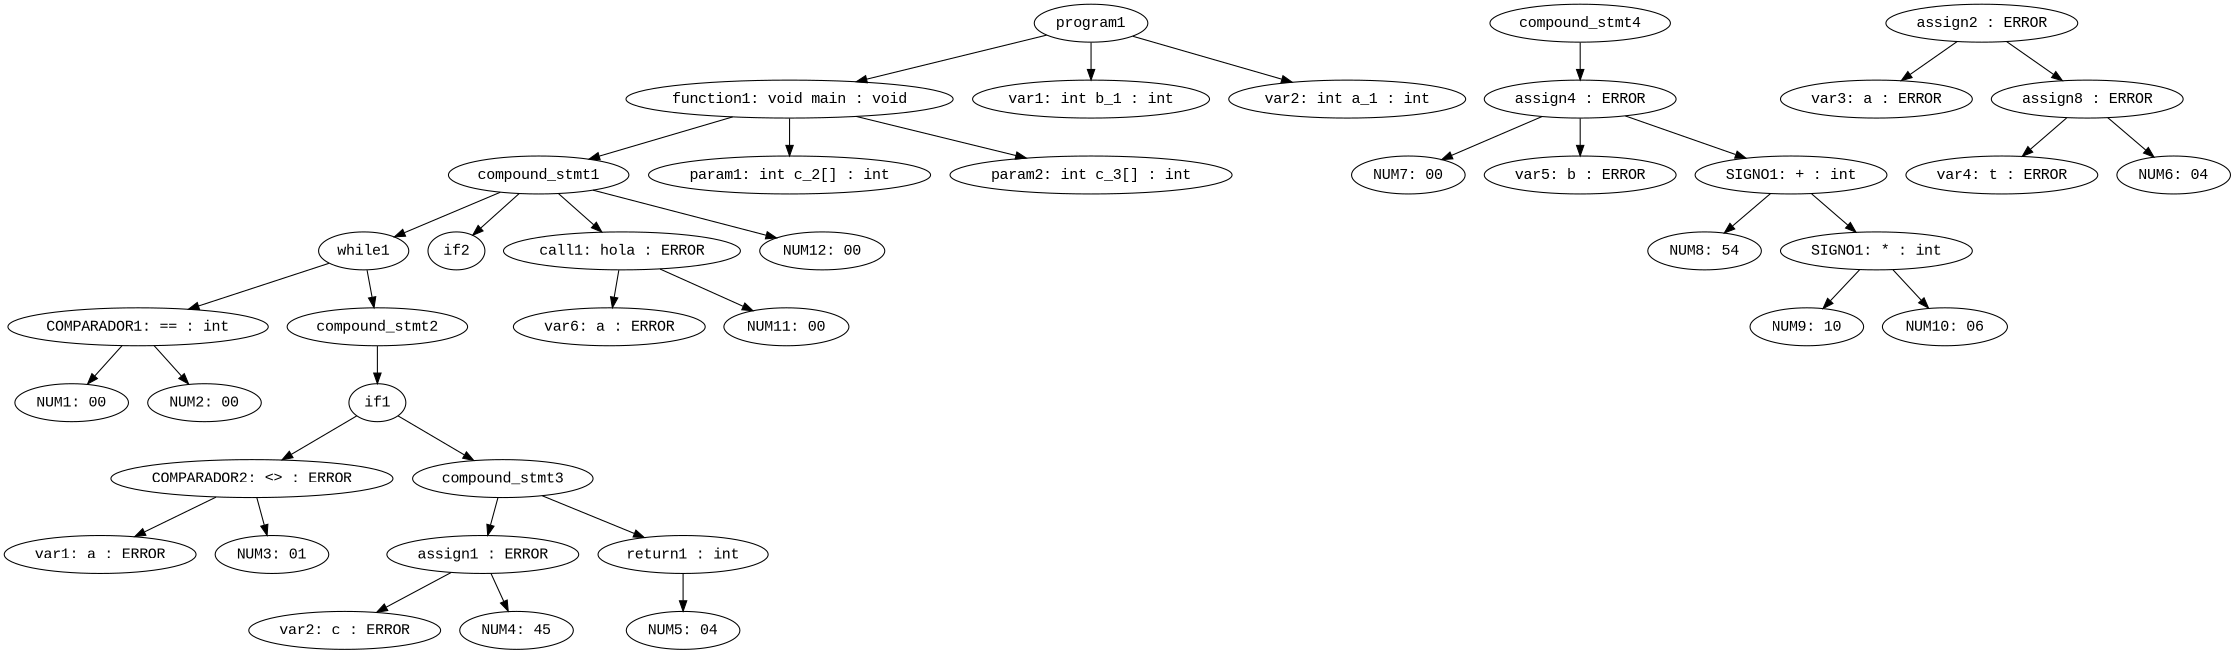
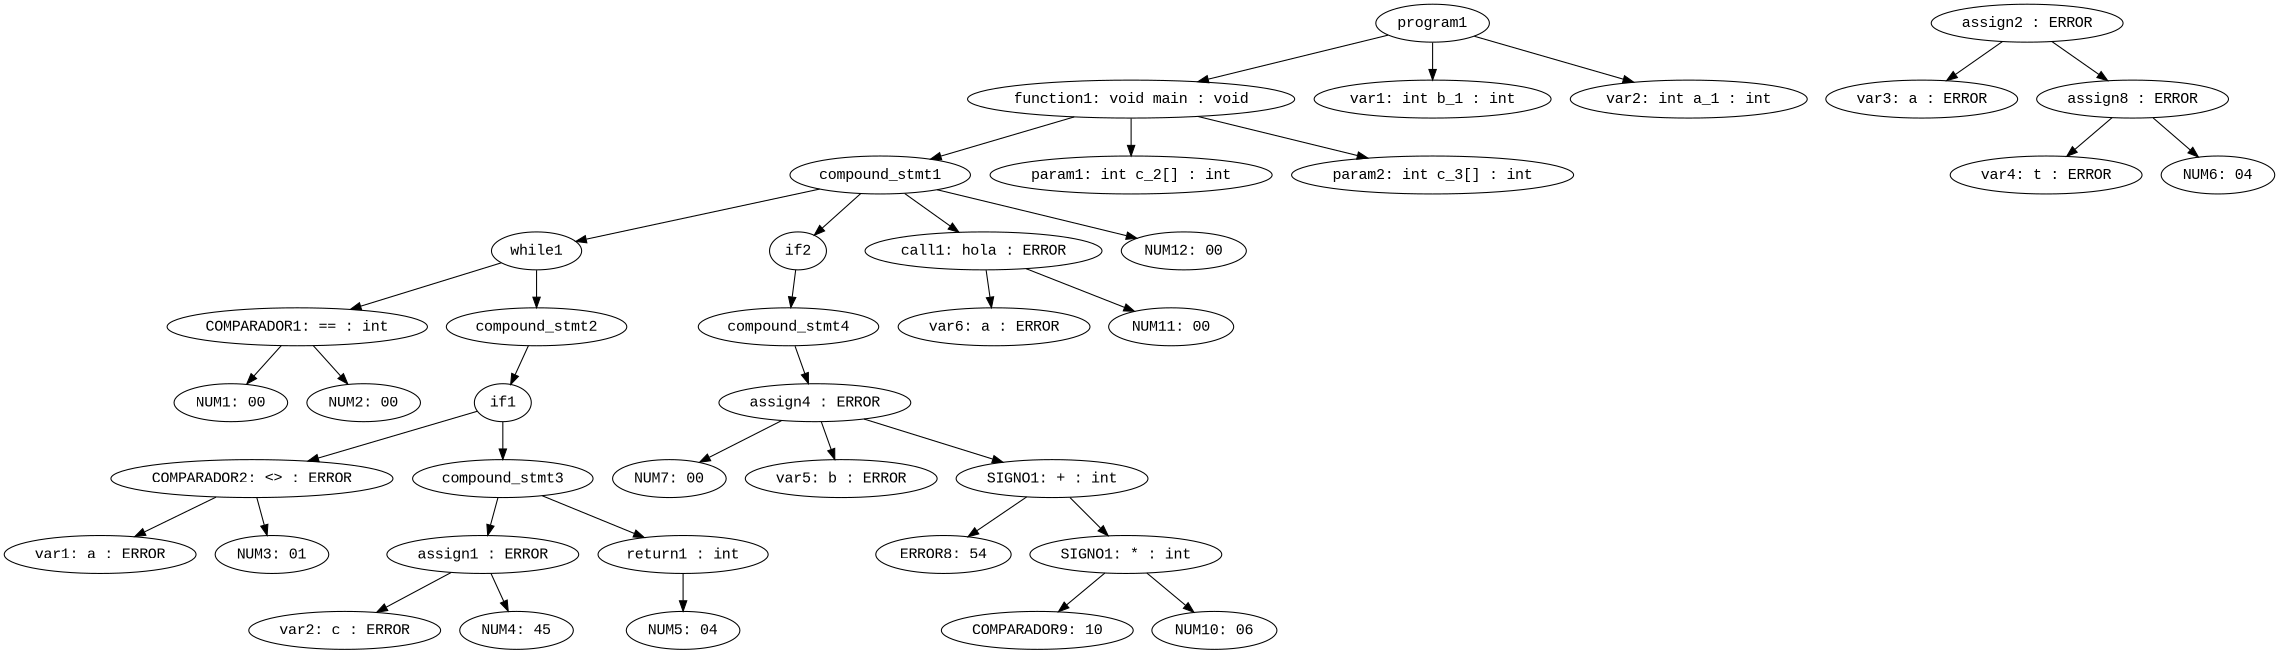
(1705, 251) -> (943, 554)
none -> (794, 283)
(1807, 327) -> (1037, 630)
